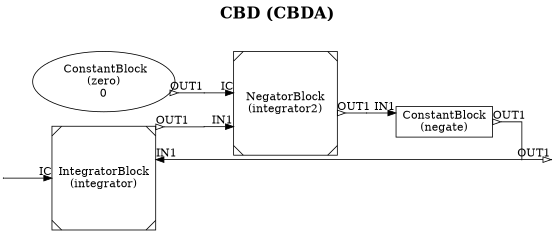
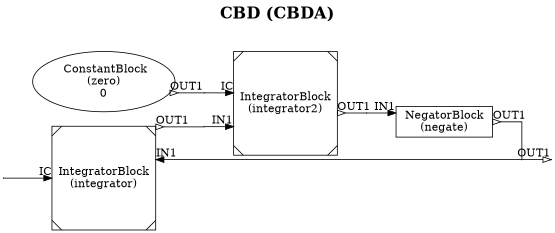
(285, 103) -> (285, 103)
(444, 122) -> (444, 122)
